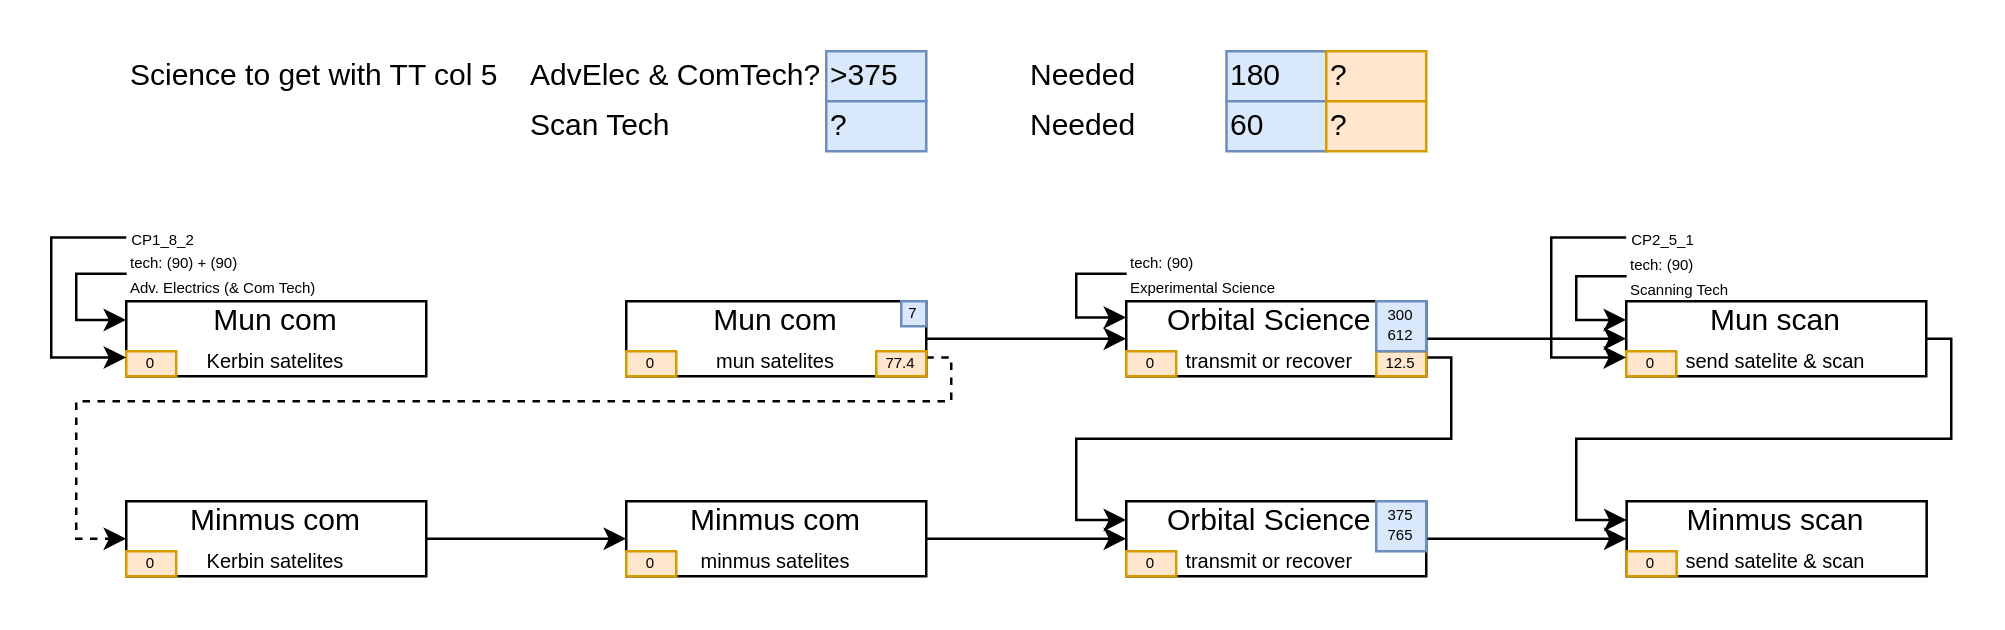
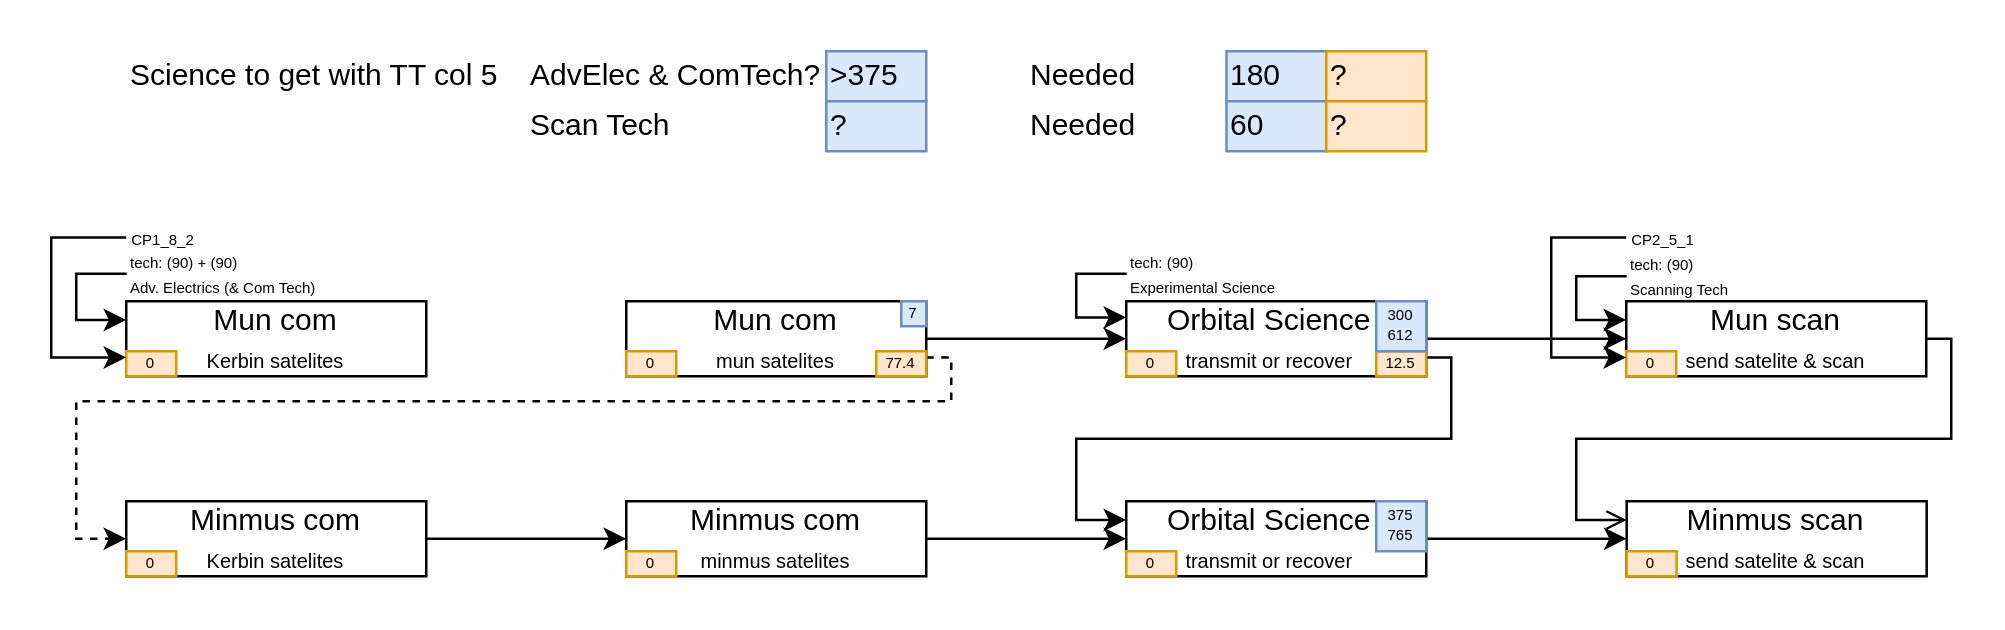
(1608, 520) -> (1612, 520)
